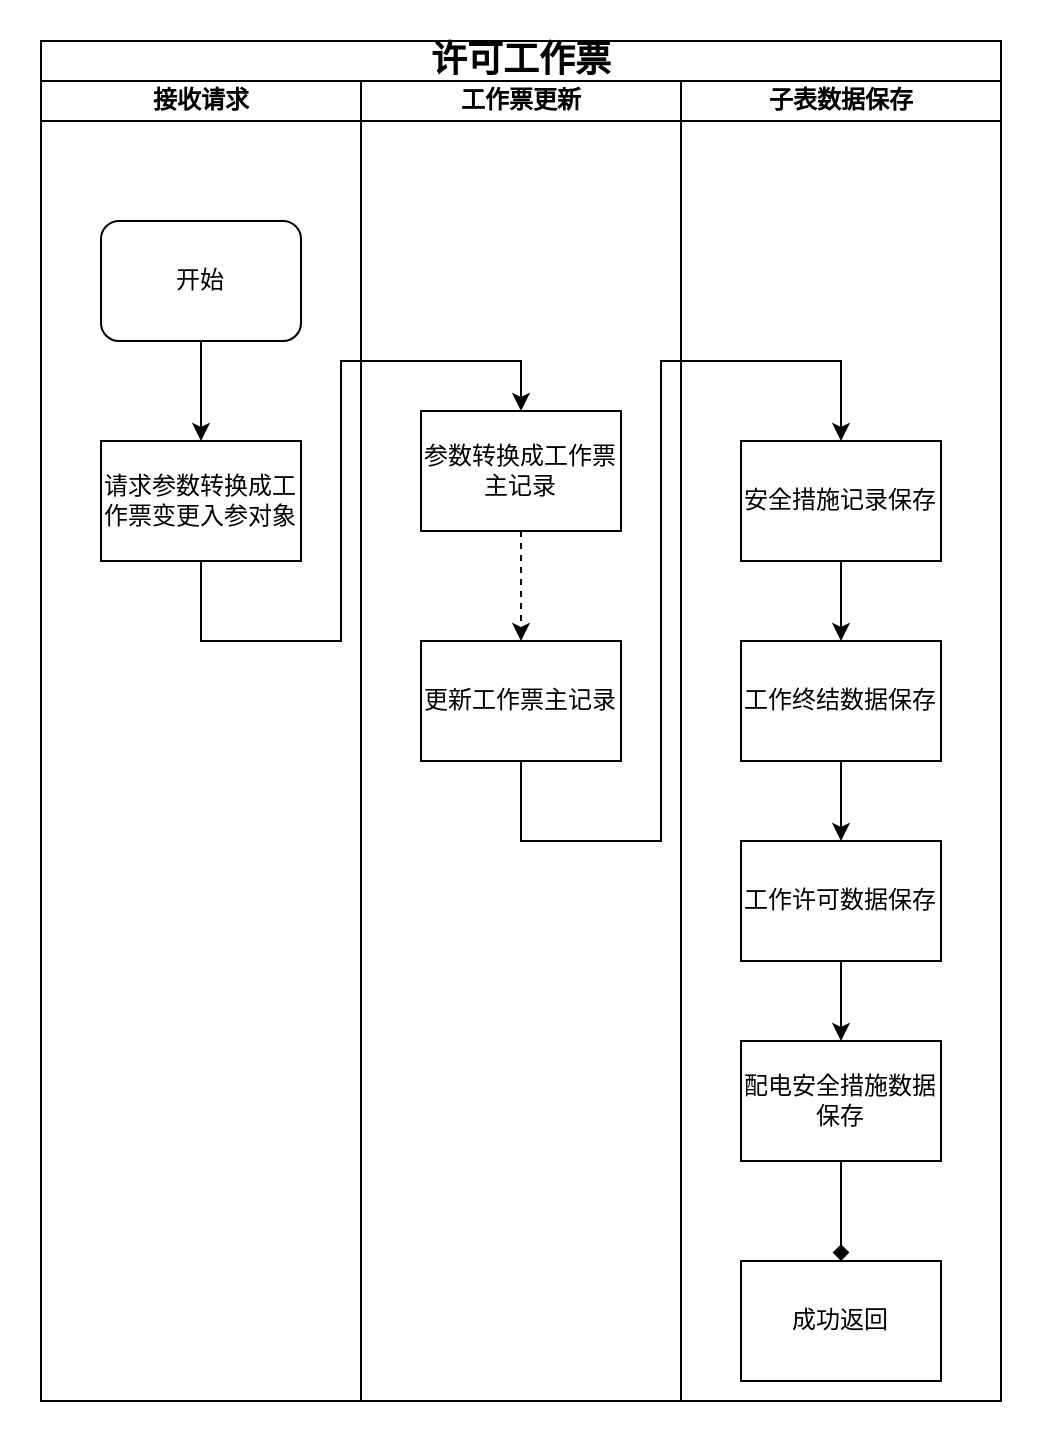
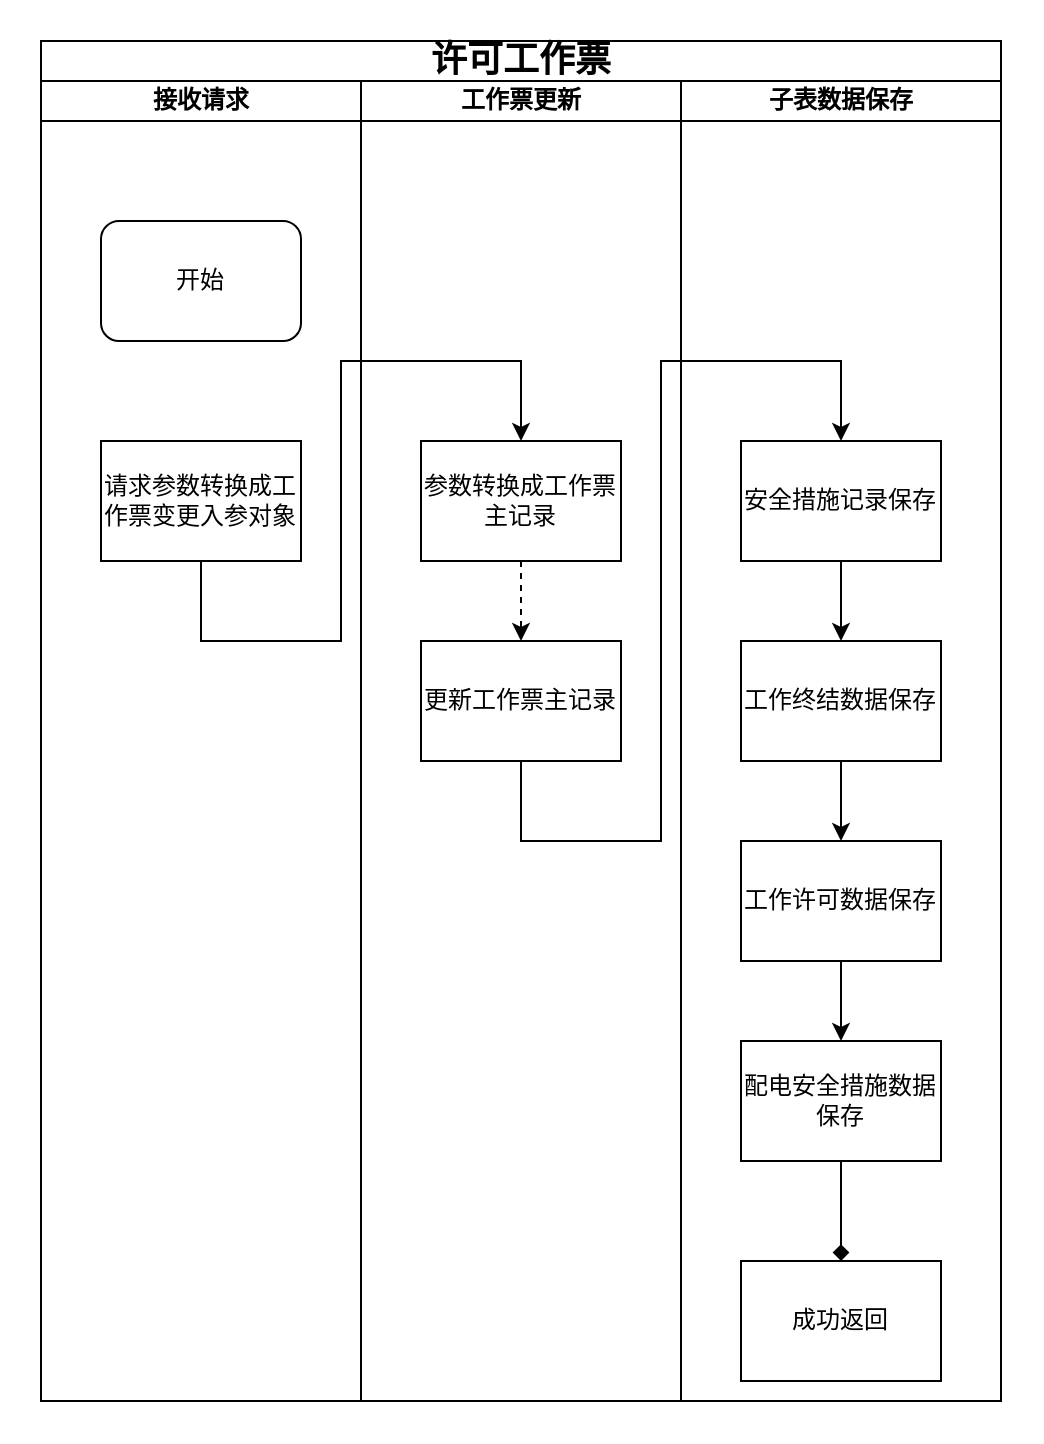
(201, 384) -> none
(521, 471) -> (521, 501)
